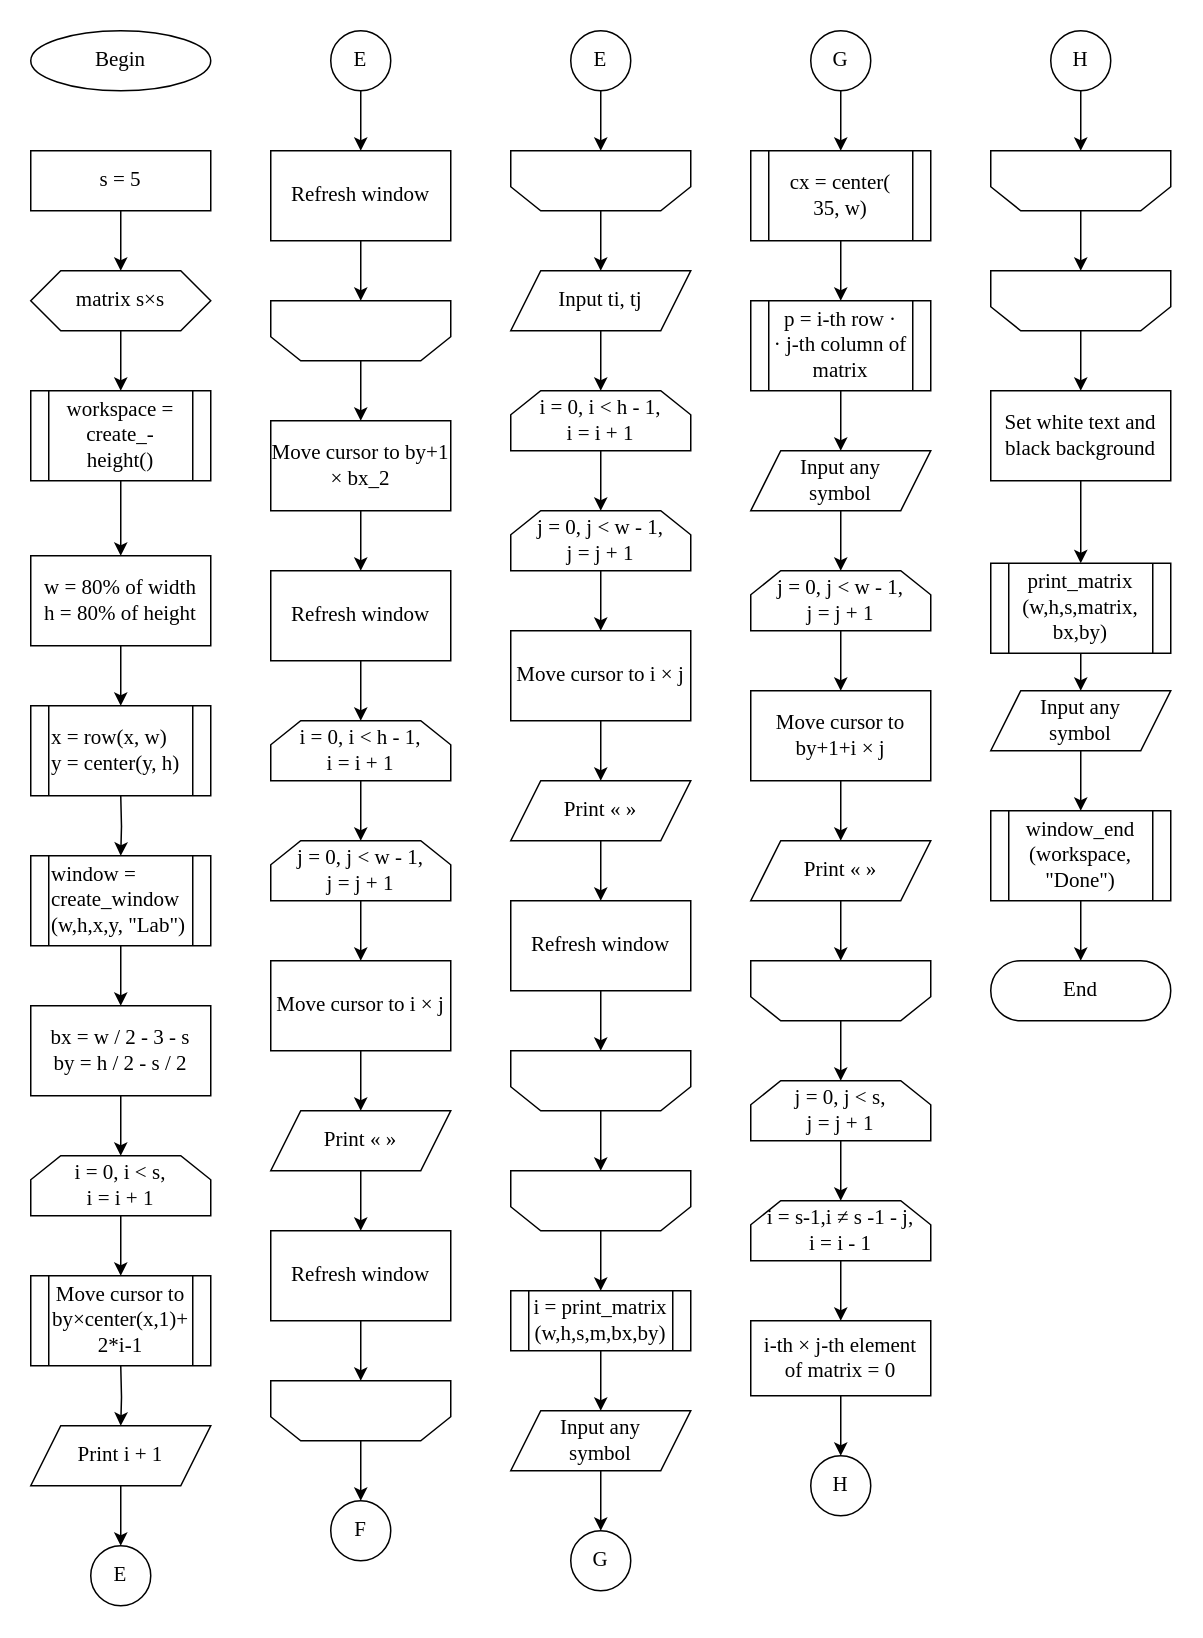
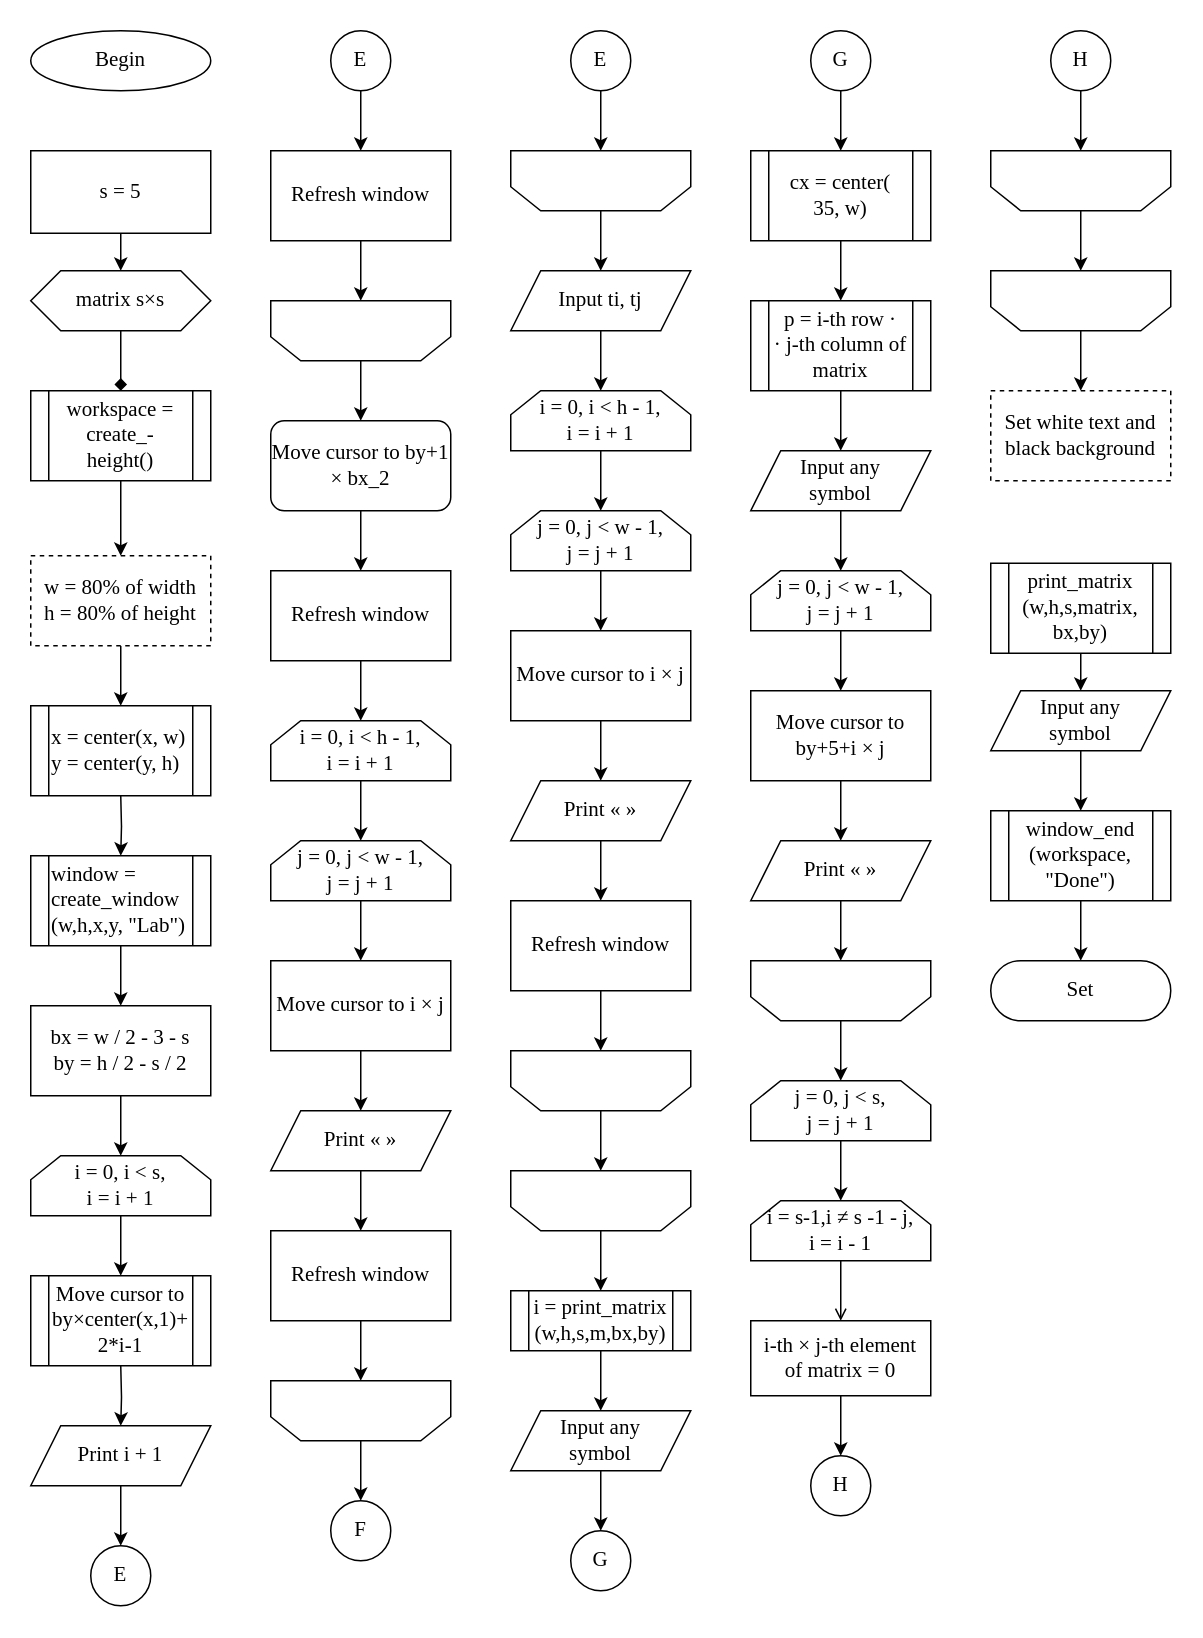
(121, 181) -> (121, 192)
(121, 379) -> (121, 378)
(1081, 436) -> (1081, 436)
(361, 466) -> (361, 466)
(1081, 517) -> none
(121, 601) -> (121, 601)
(841, 736) -> (841, 736)
(122, 751) -> (122, 751)
(1081, 991) -> (1081, 991)
(841, 1309) -> (841, 1311)
